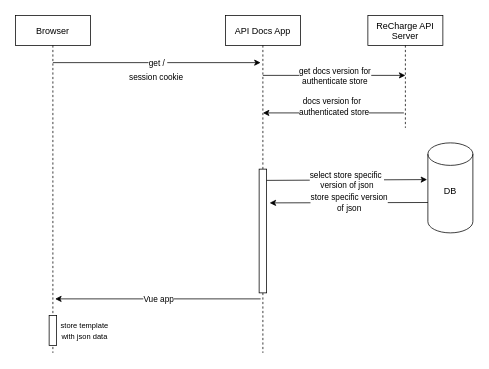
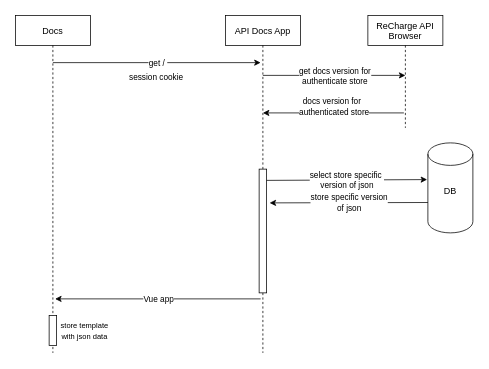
(405, 26) -> (405, 26)
(53, 31) -> (53, 31)
